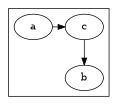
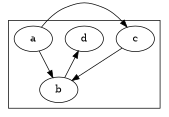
none -> (84, 39)
none -> (44, 61)
